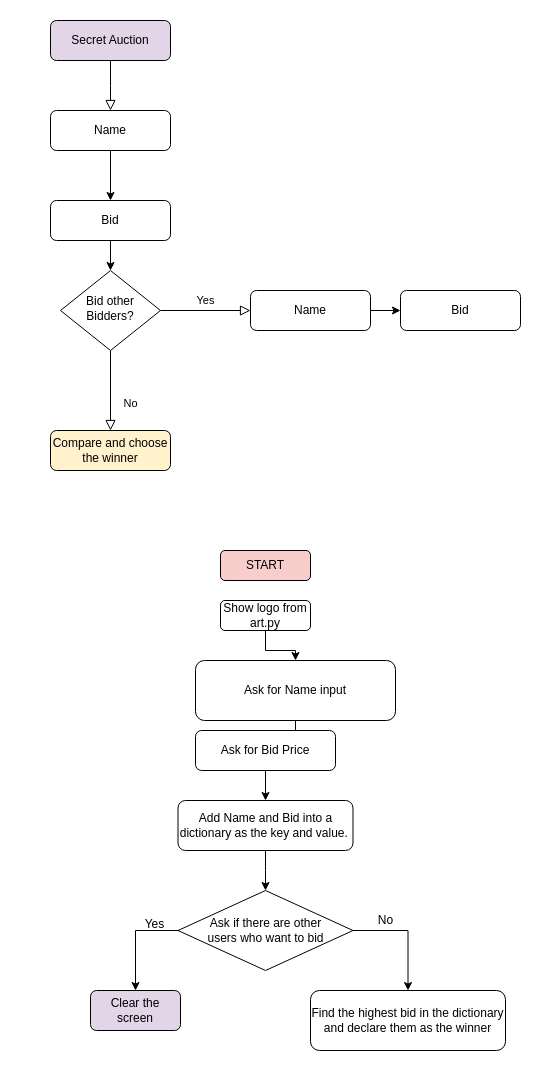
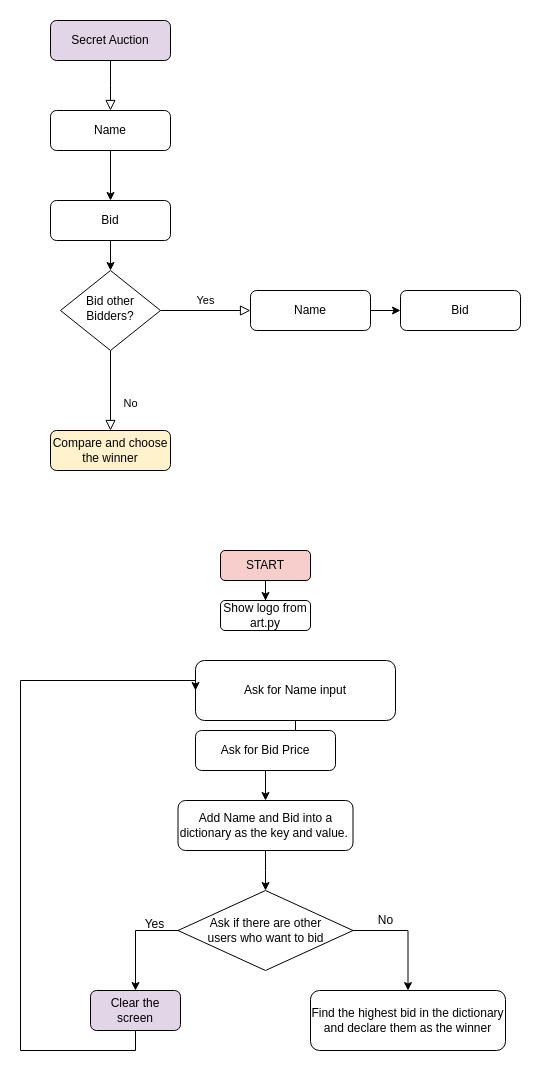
none -> (266, 595)
(272, 651) -> none
none -> (21, 845)
